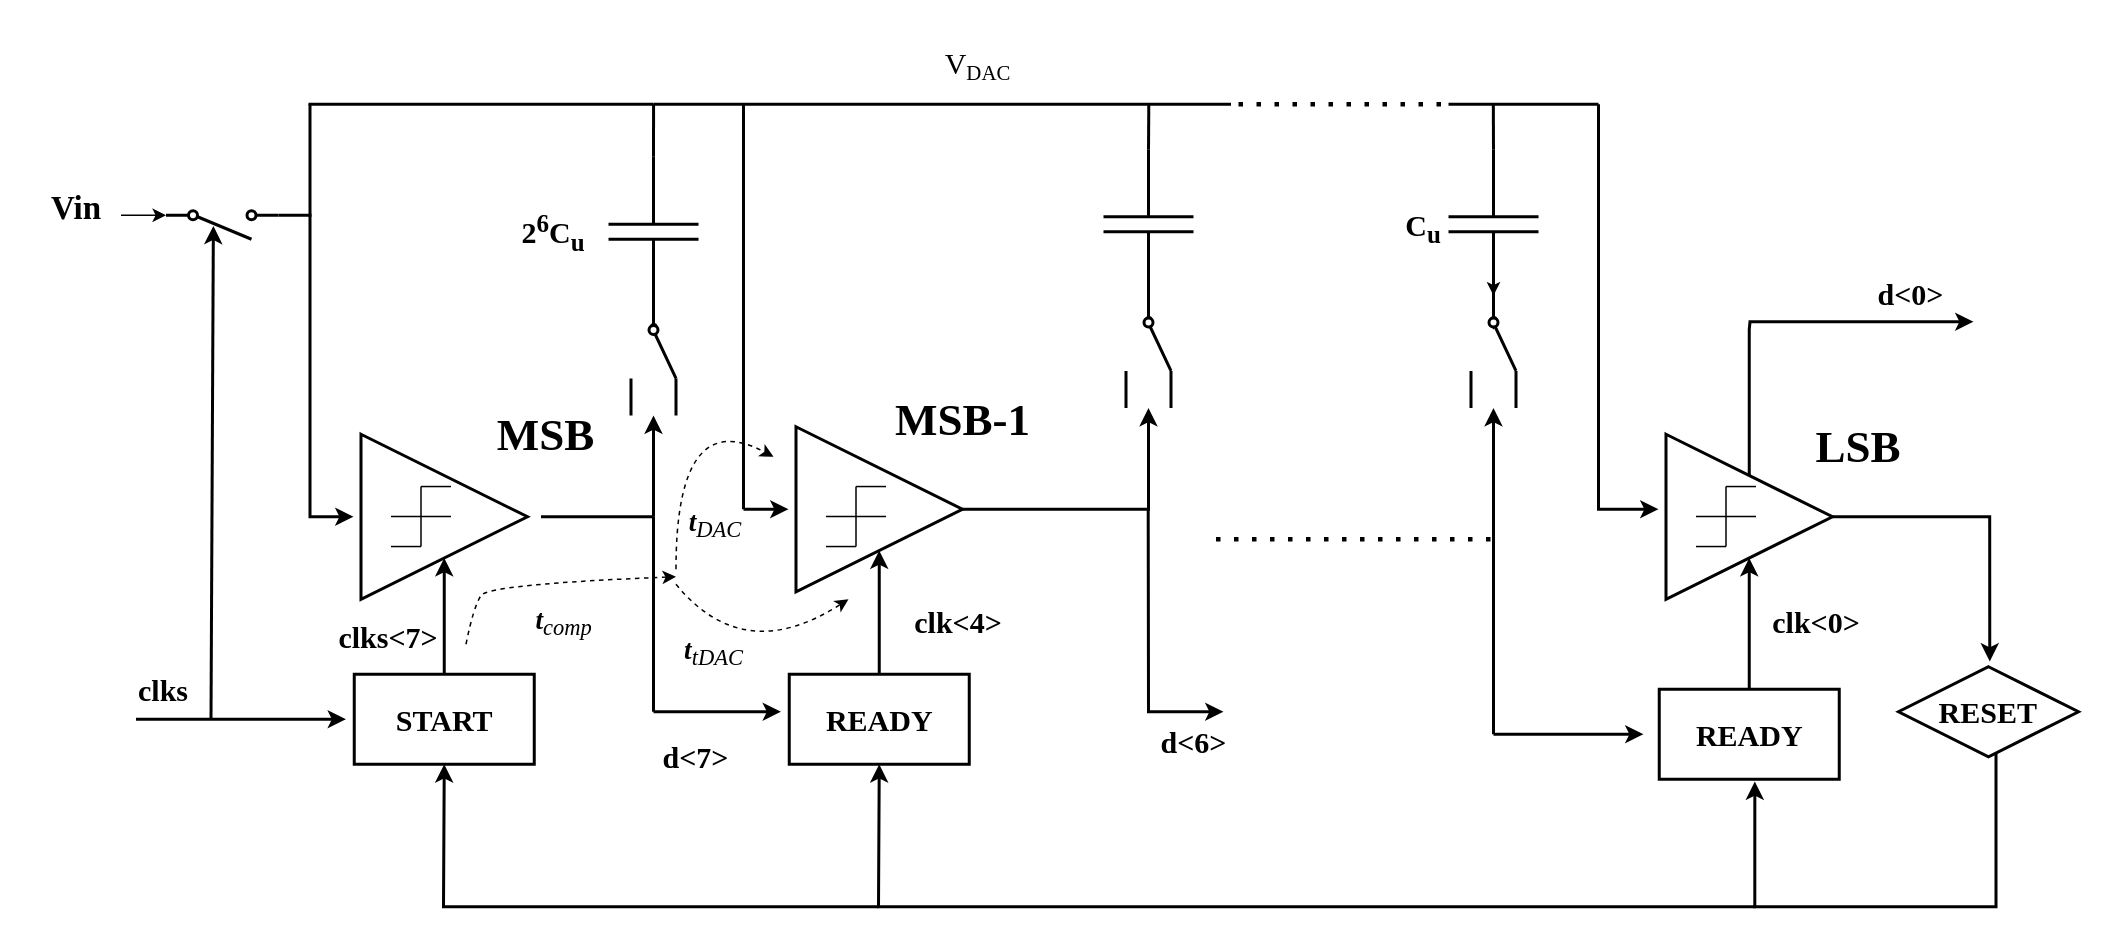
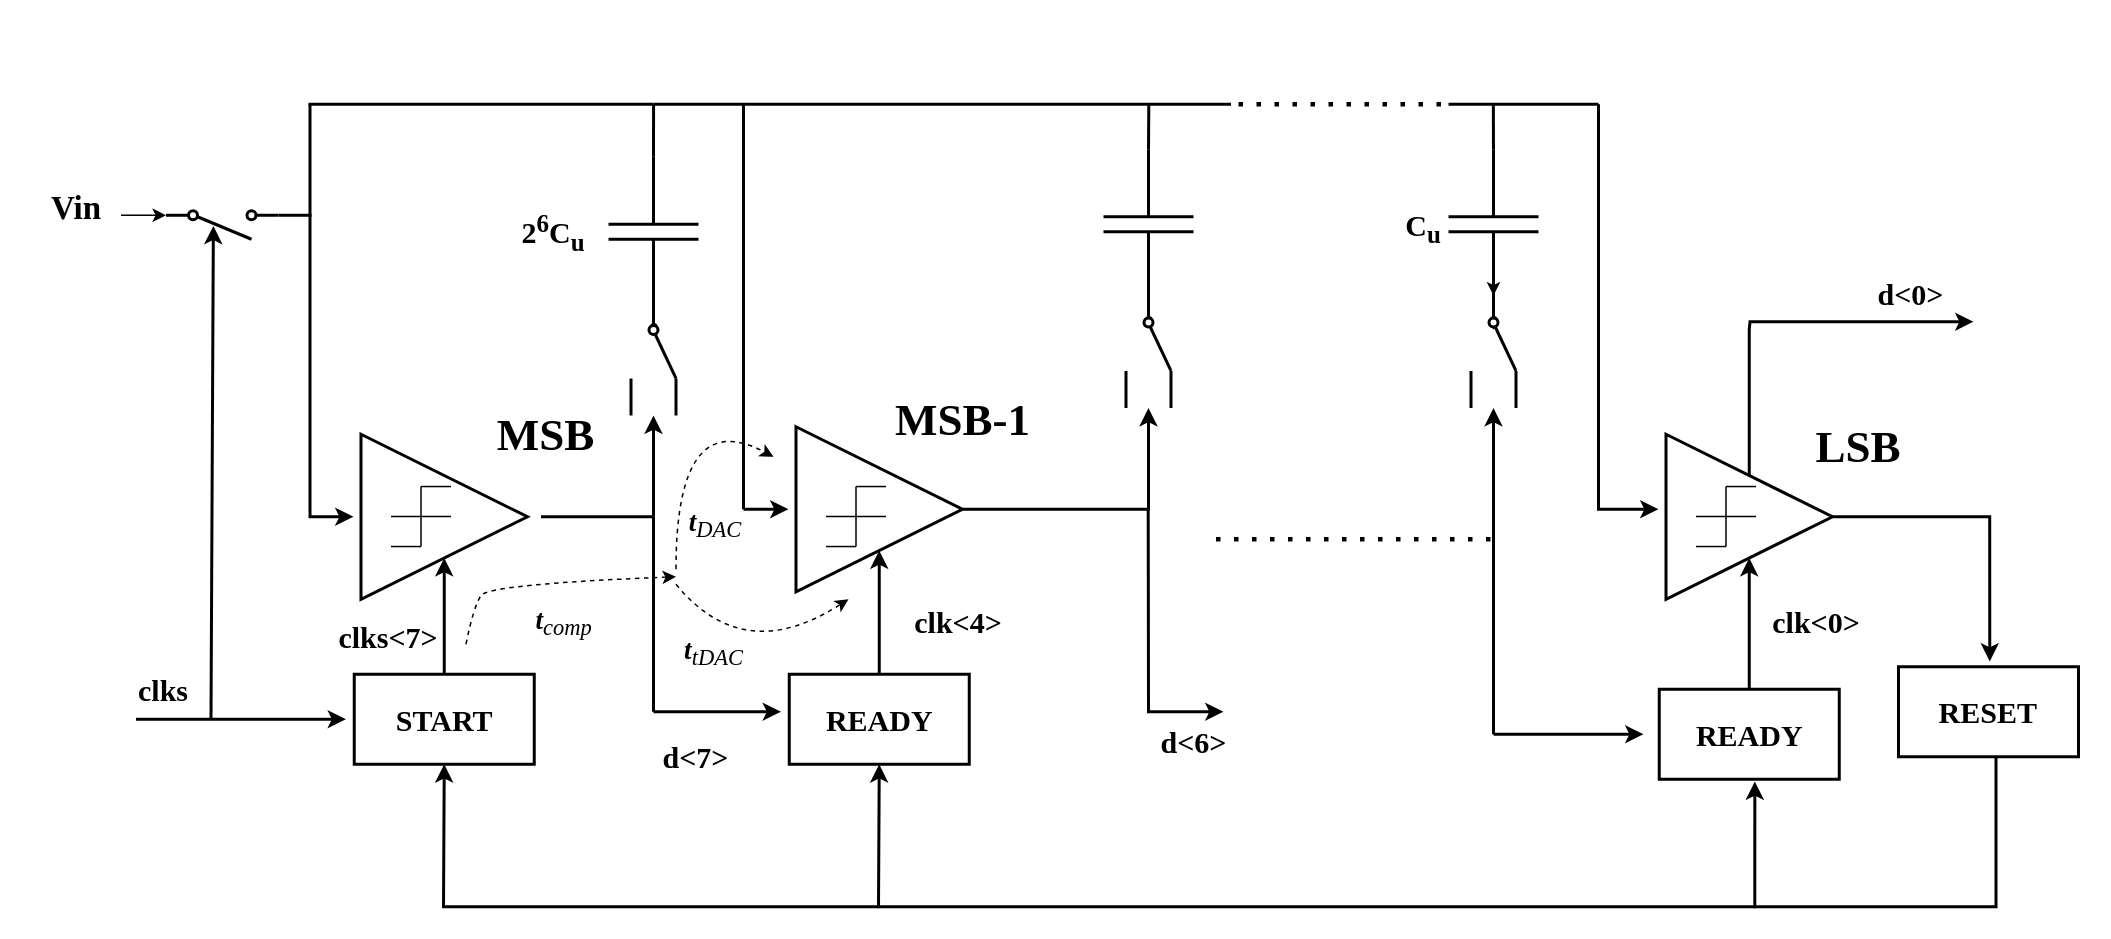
(977, 65) -> none
(1988, 712) -> (1988, 712)
